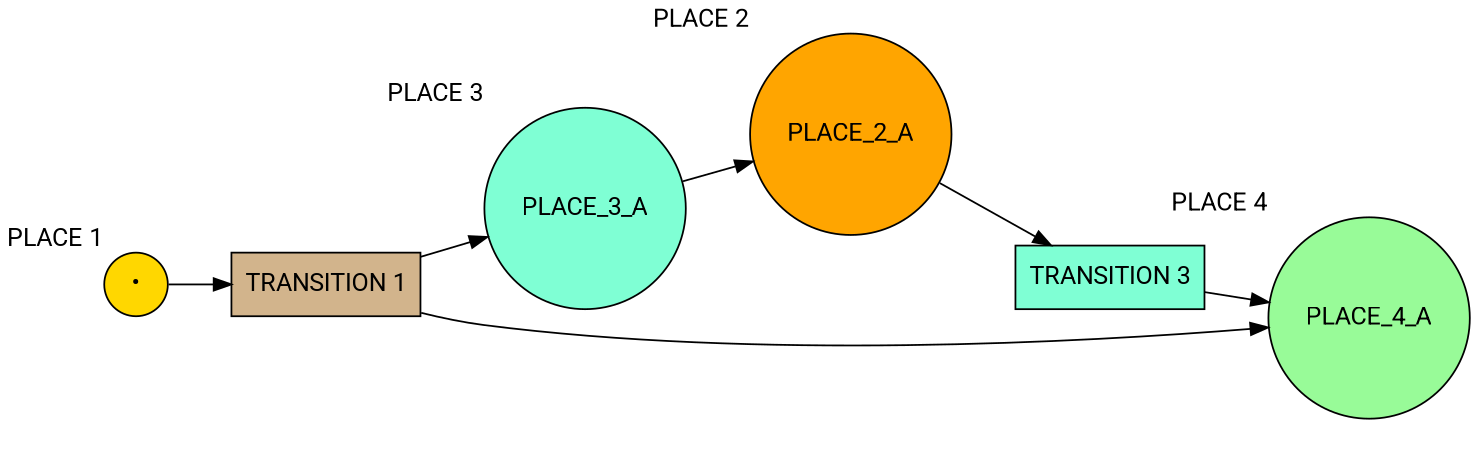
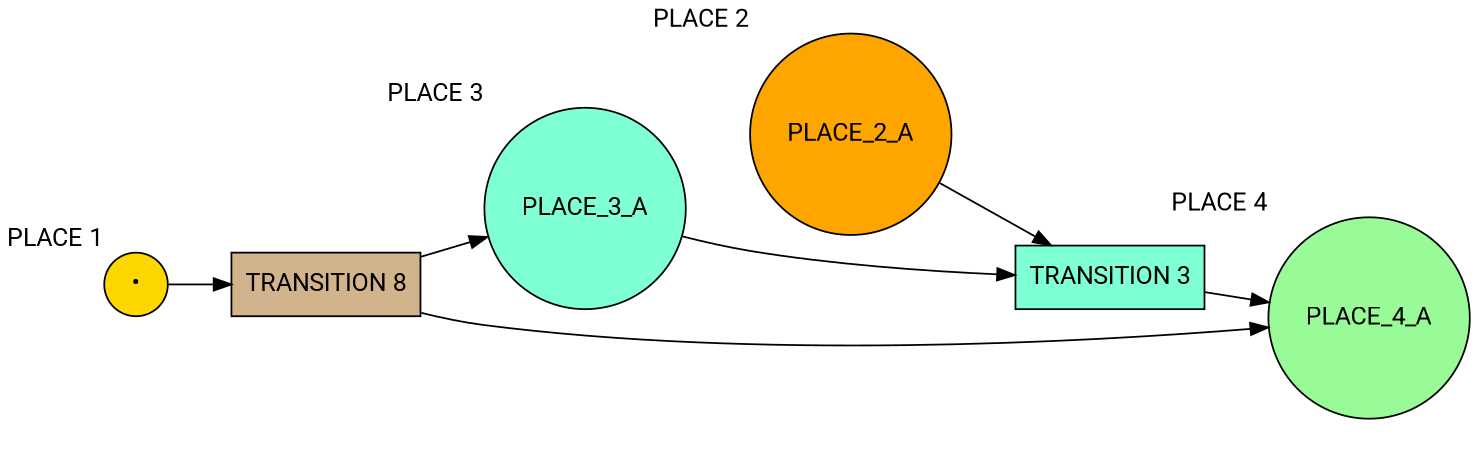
(709, 174) -> (839, 263)
(326, 284) -> (326, 284)
